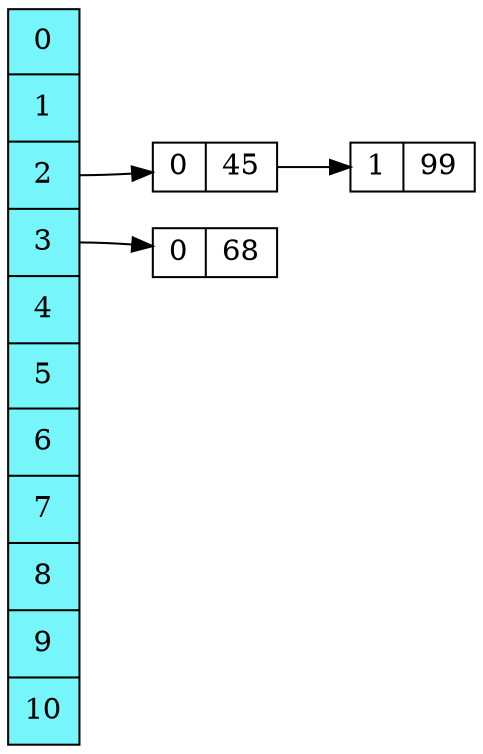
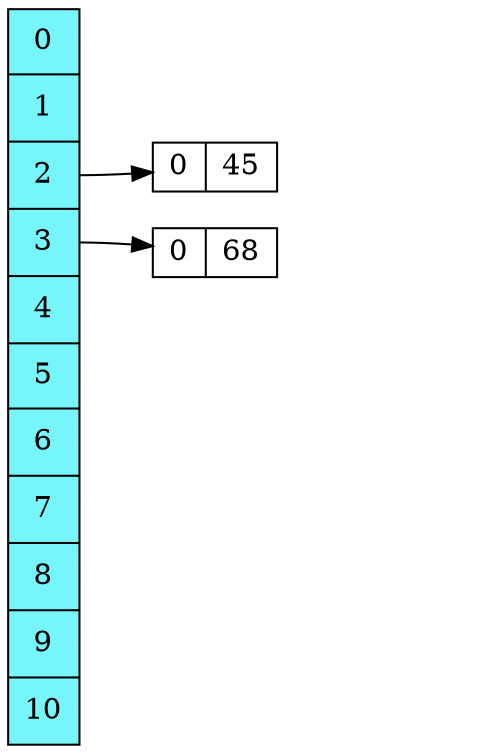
(413, 167) -> none
